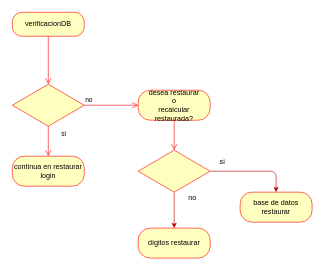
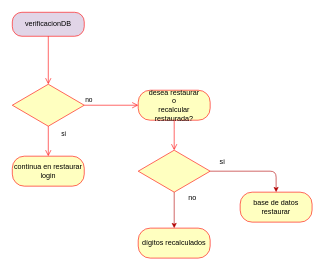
(48, 24) -> (48, 24)
(174, 243) -> (174, 243)
